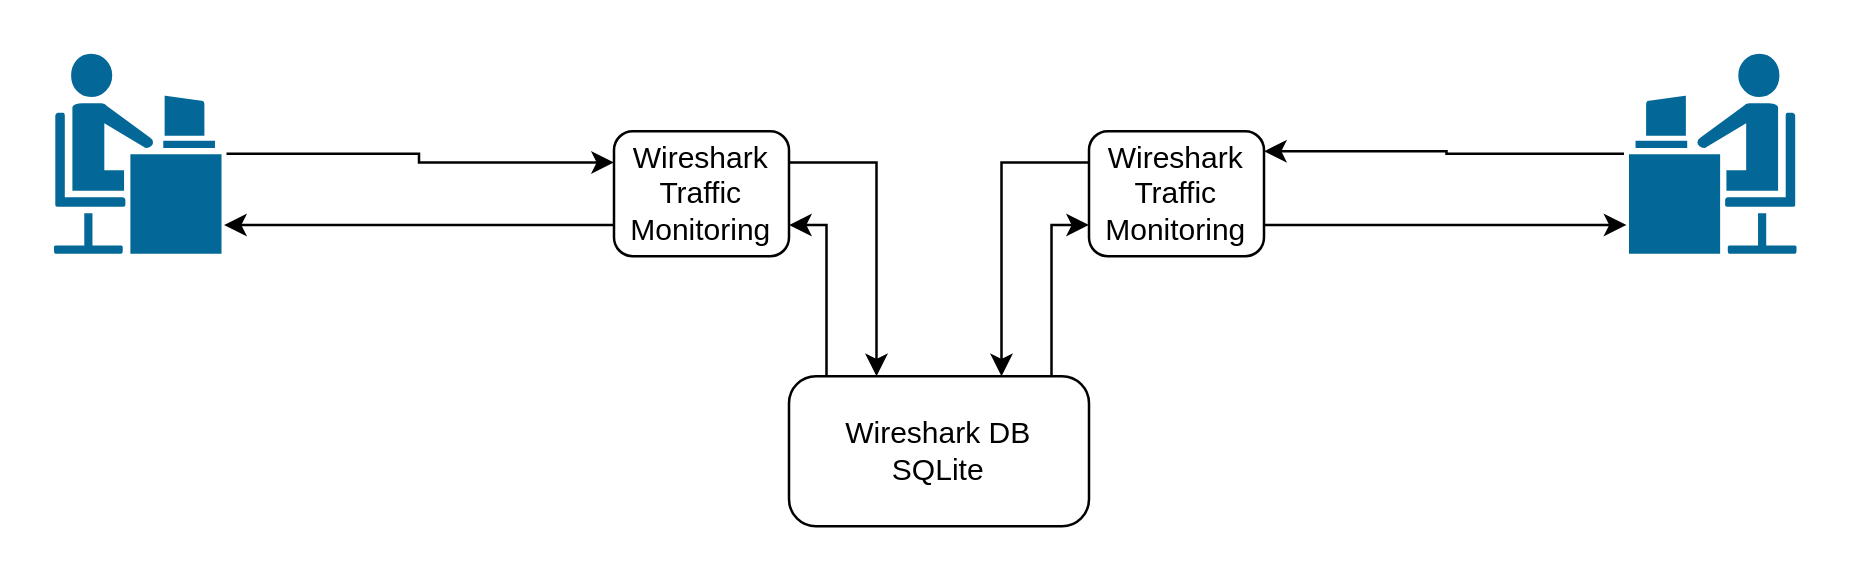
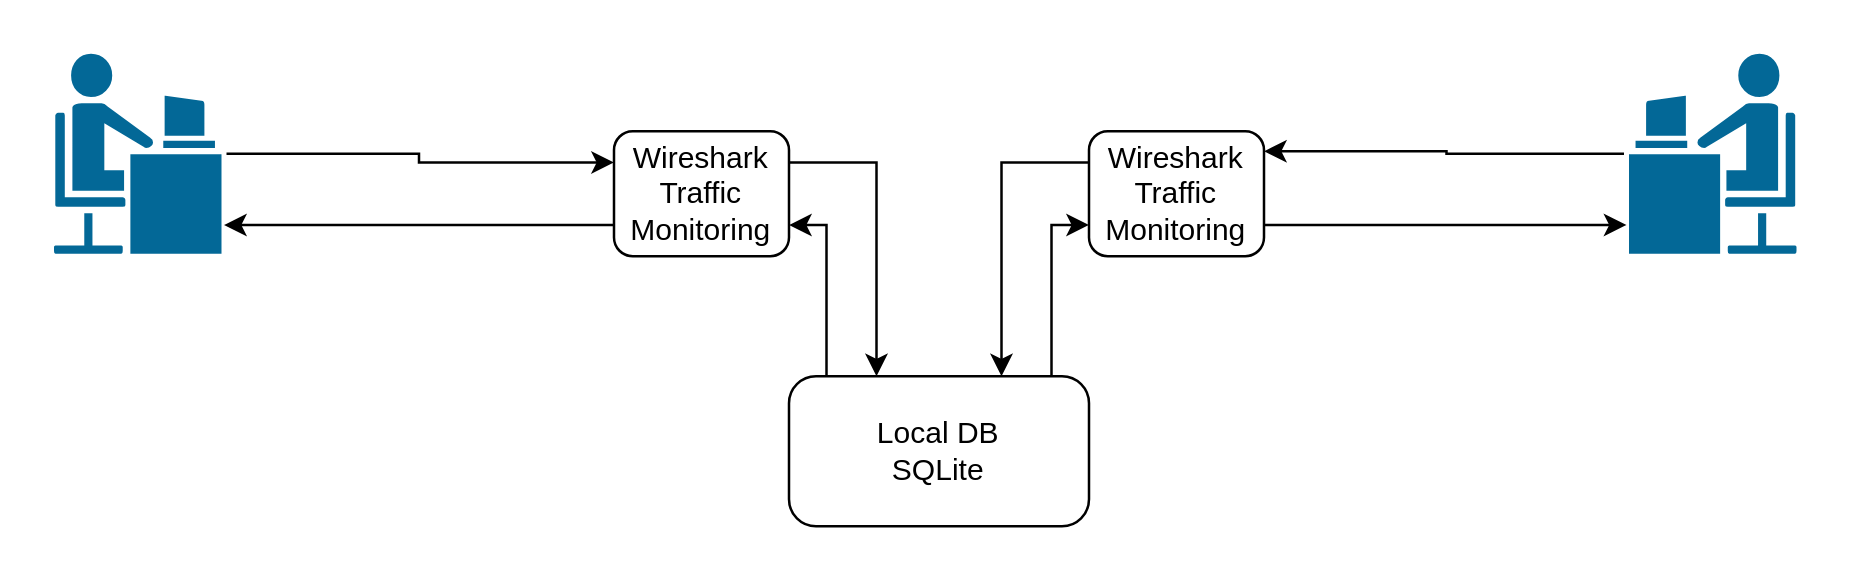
(939, 451) -> (939, 451)
